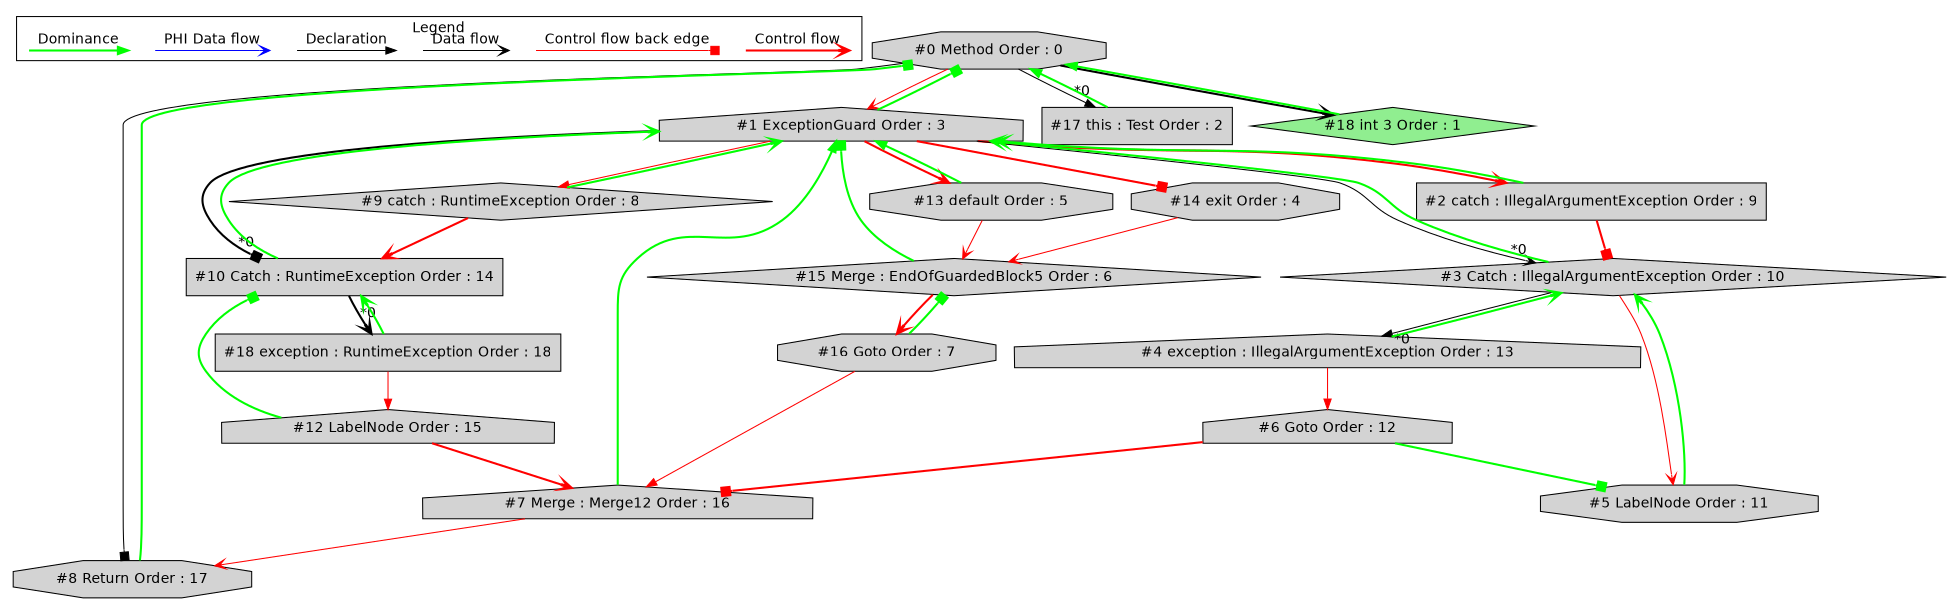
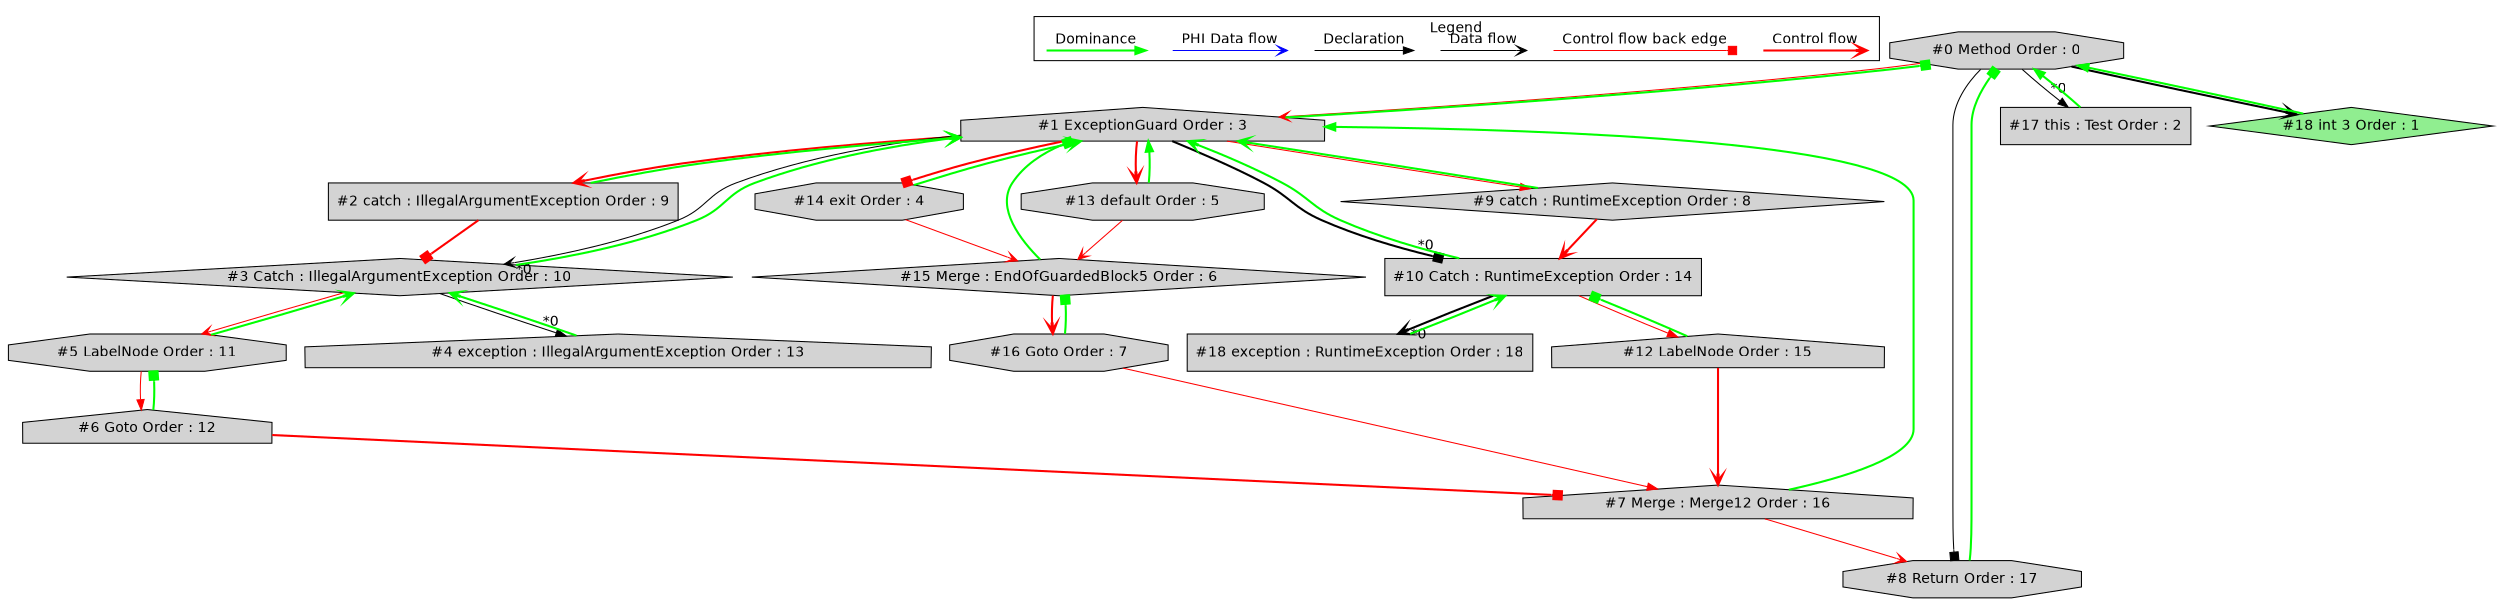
none -> (992, 162)
(1328, 383) -> (140, 385)
(388, 385) -> (1623, 315)
